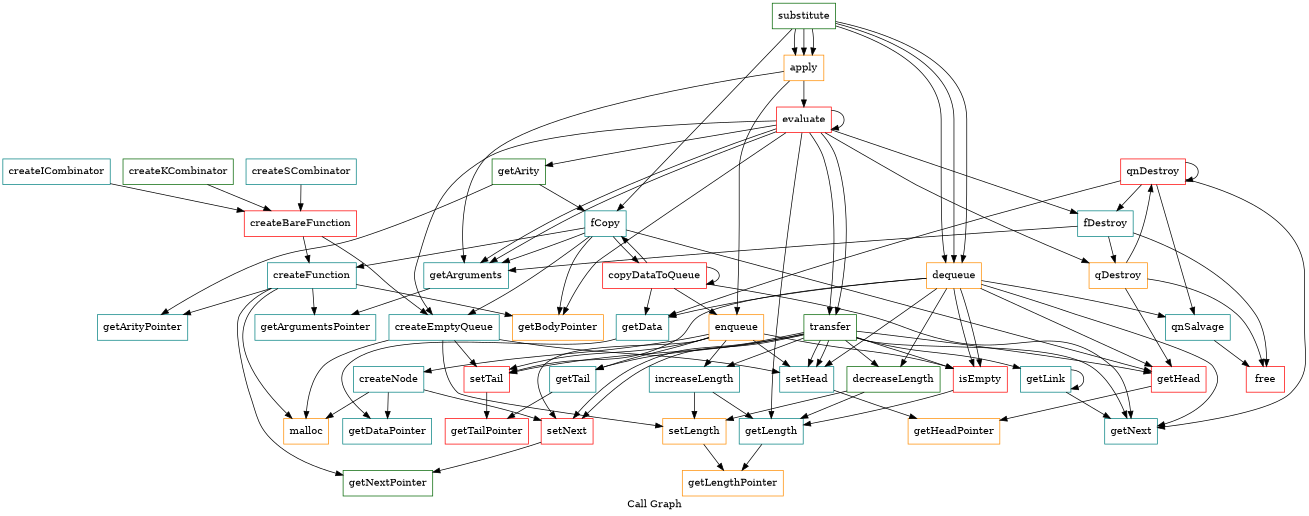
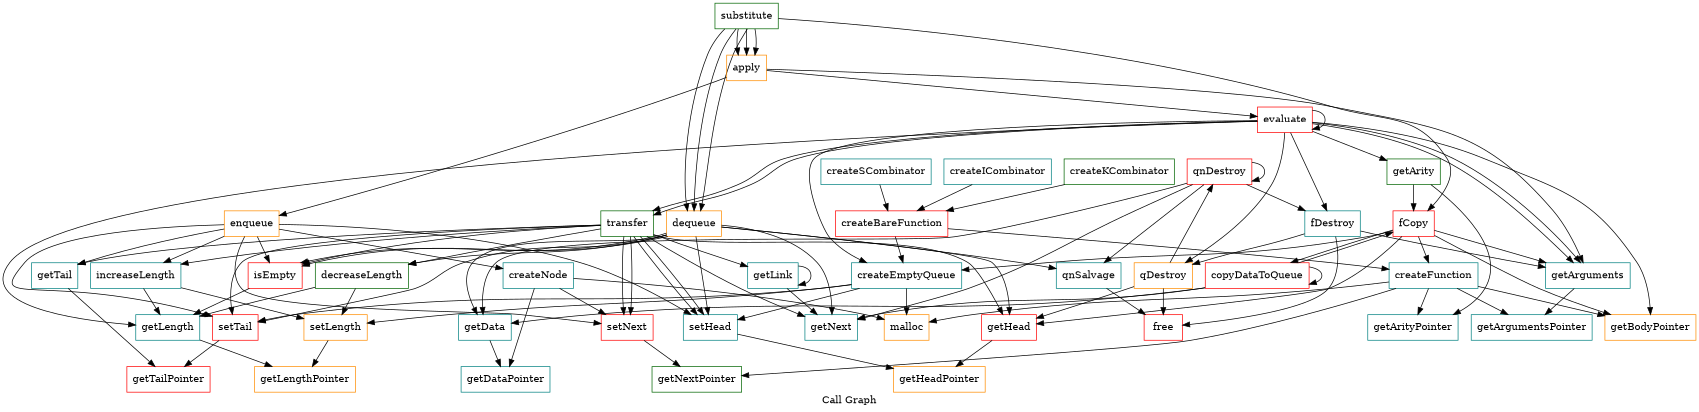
(606, 224) -> (1414, 224)
(692, 300) -> none
